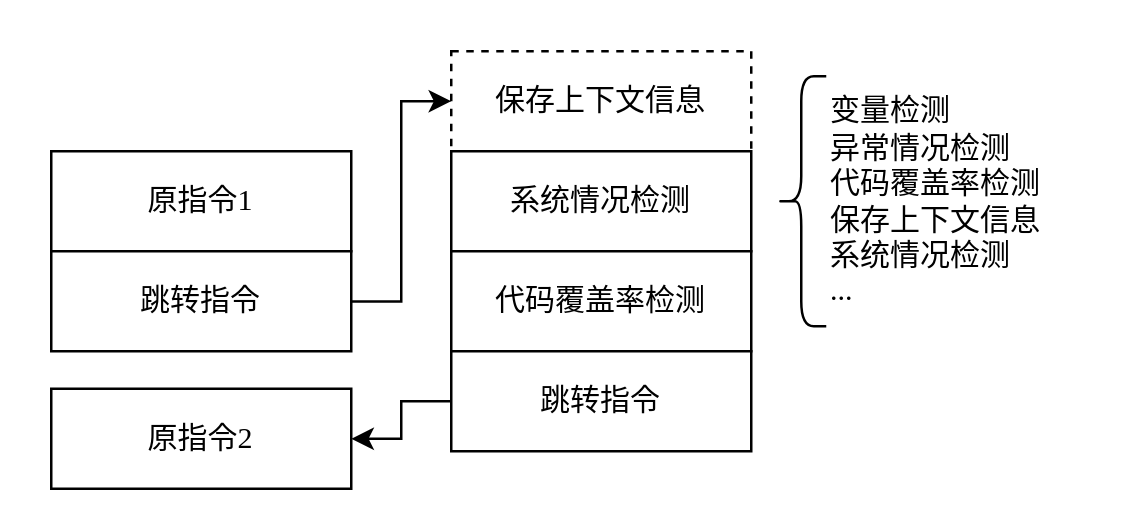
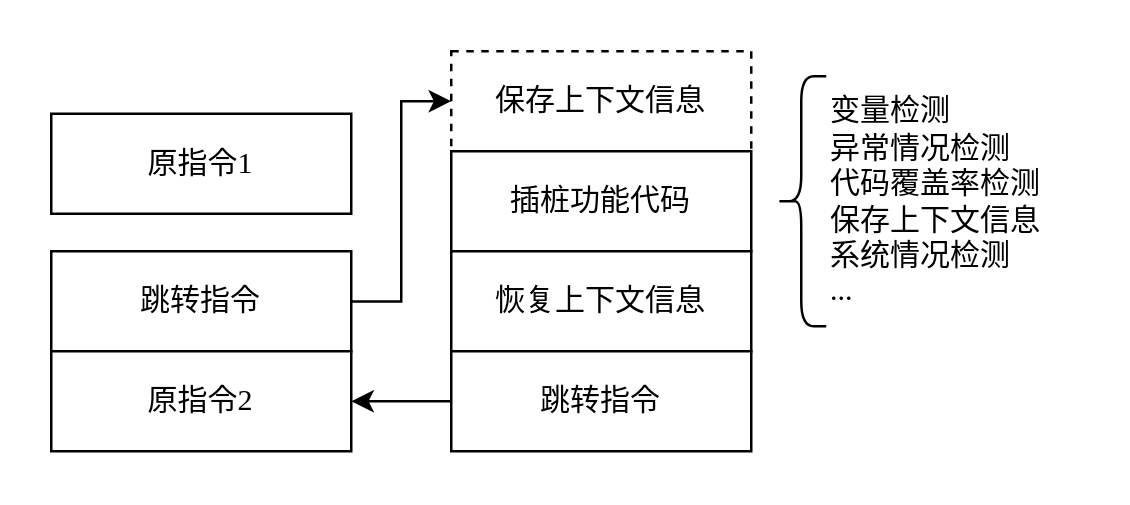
(201, 201) -> (201, 164)
(601, 201) -> (601, 201)
(601, 301) -> (601, 301)
(201, 439) -> (201, 401)
